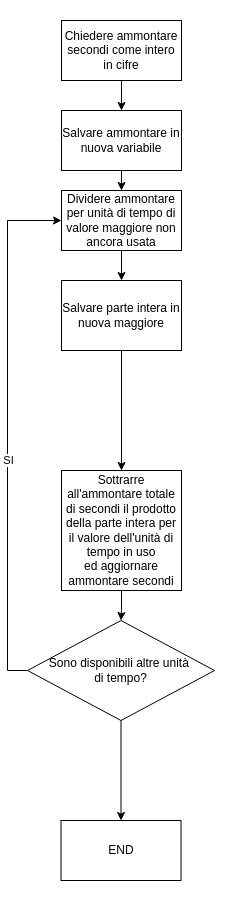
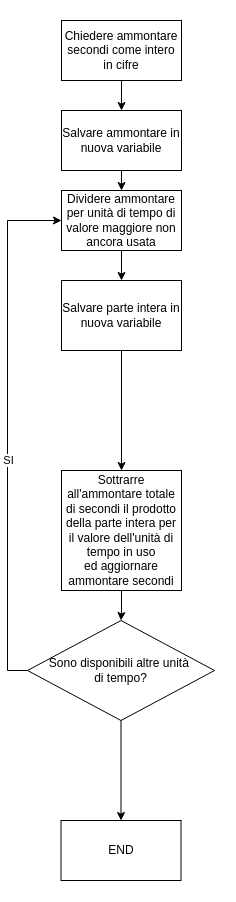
(122, 316) -> (122, 316)
